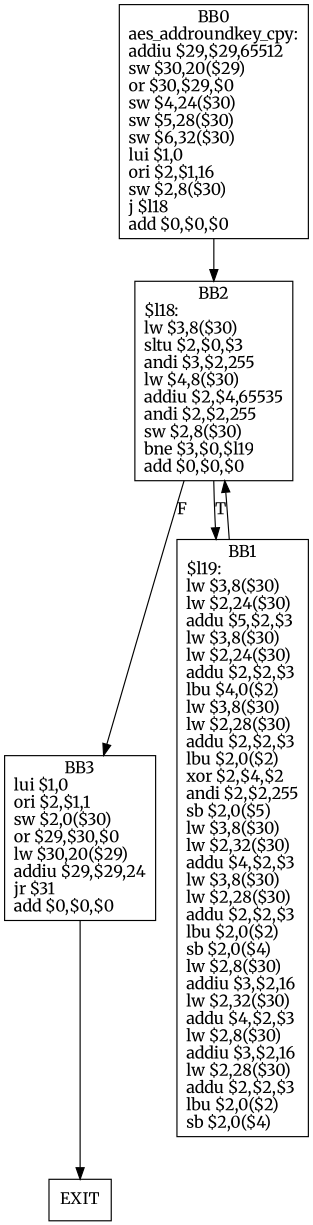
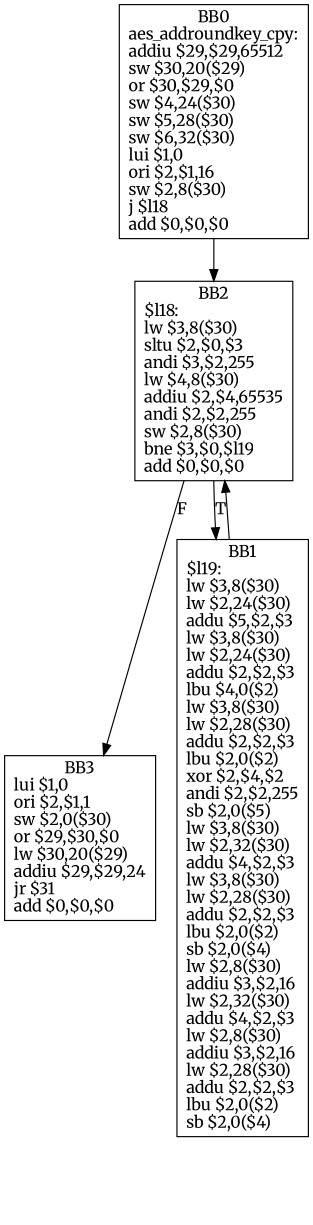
(80, 1200) -> none
